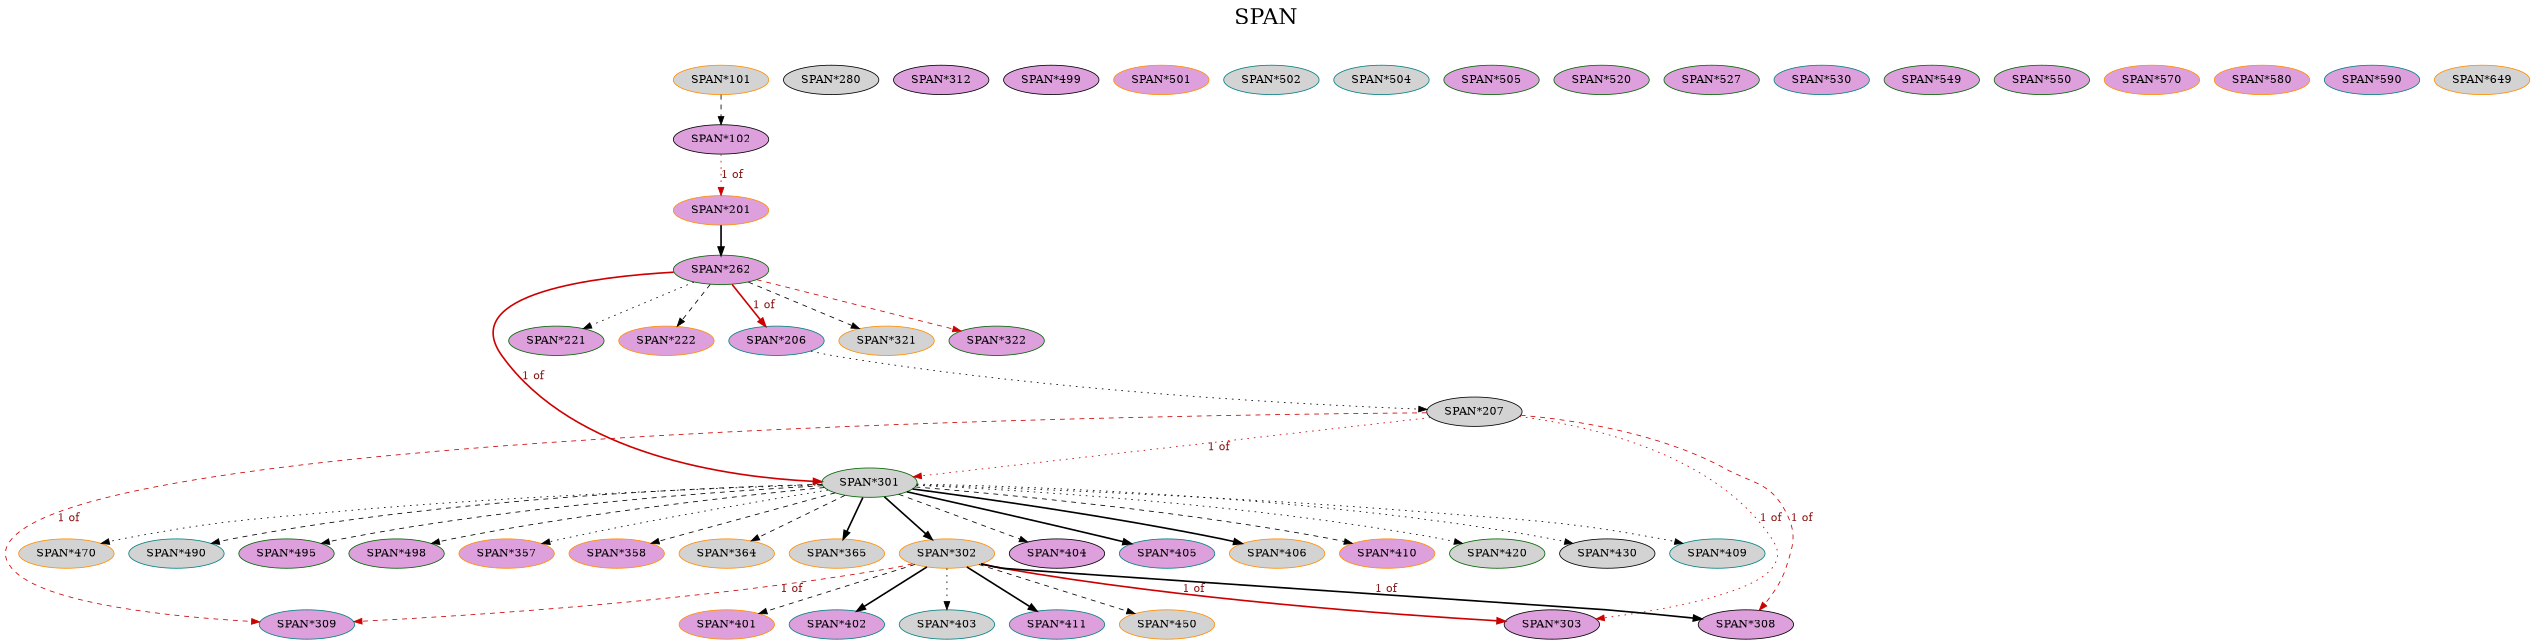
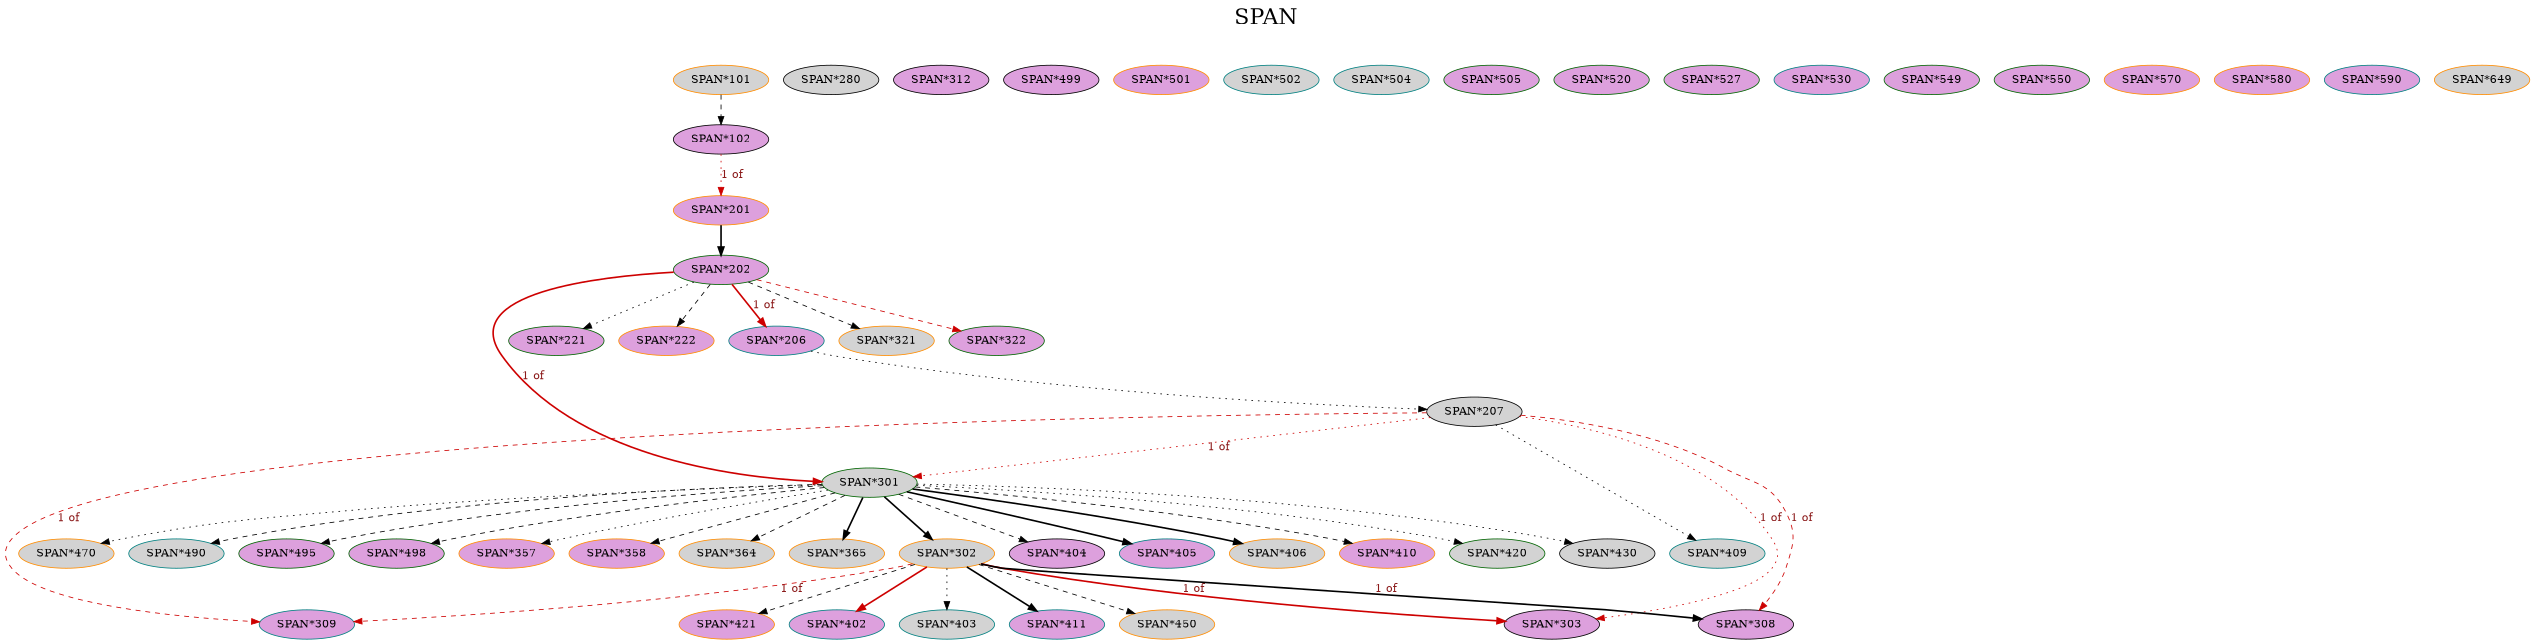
(721, 270) -> (721, 270)
(1391, 510) -> (1592, 481)
(896, 587) -> (896, 587)
(727, 625) -> (727, 625)
